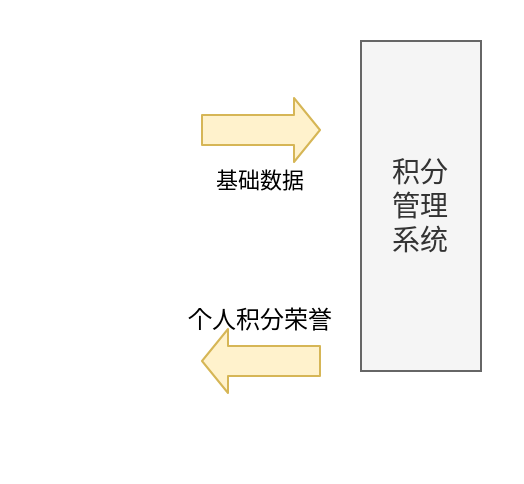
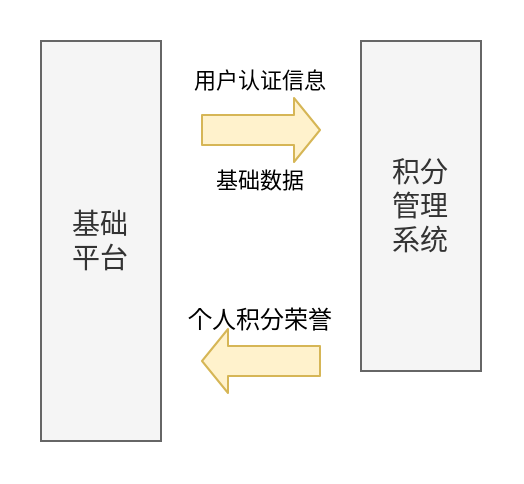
none -> (261, 81)
none -> (101, 241)
